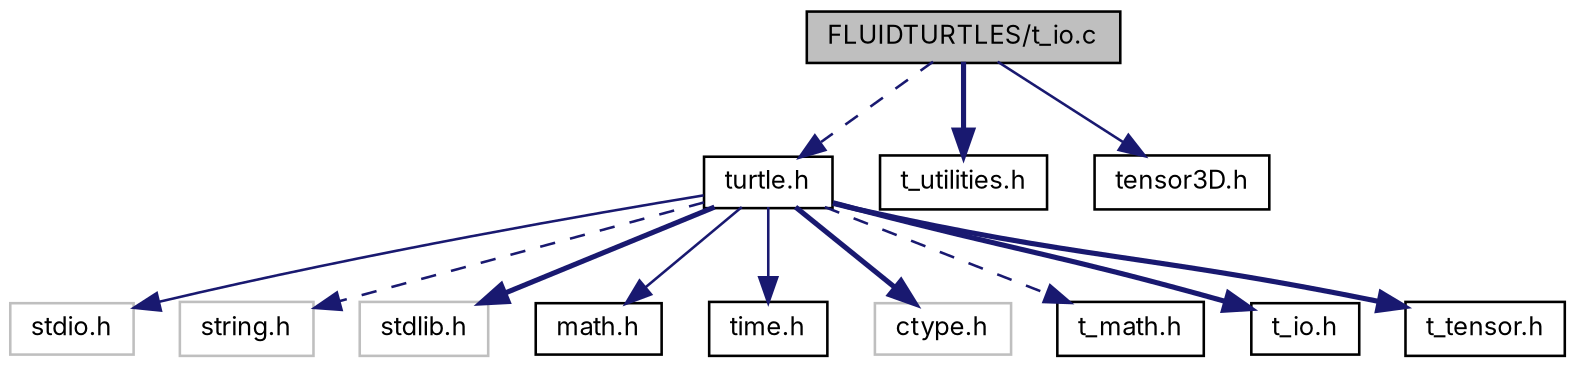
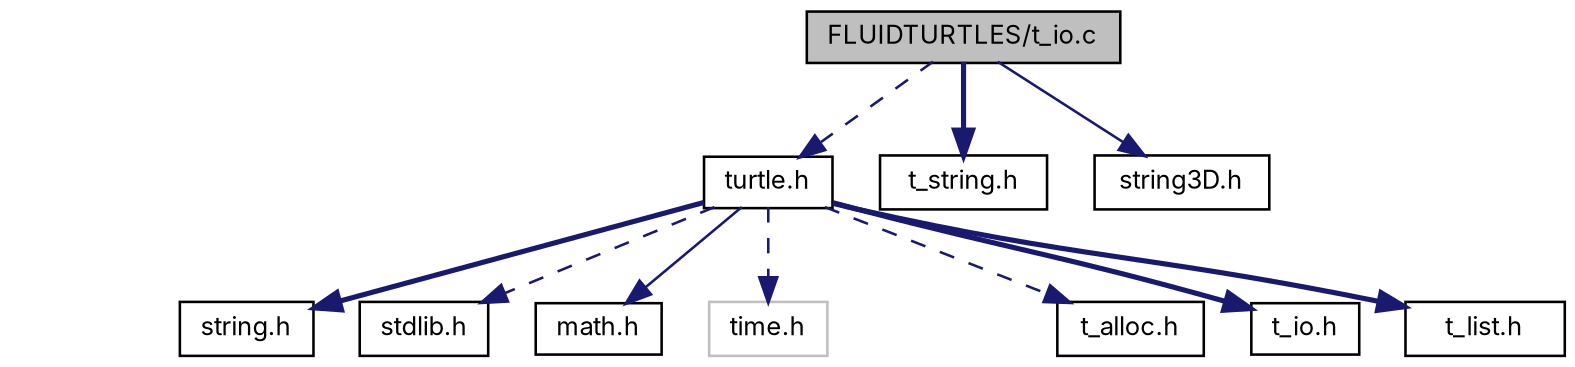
(964, 182) -> (964, 182)
(1182, 182) -> (1182, 182)
(768, 242) -> (768, 242)
(610, 250) -> (610, 250)
(522, 252) -> (522, 252)
(72, 329) -> none
(247, 329) -> (247, 329)
(424, 329) -> (424, 329)
(768, 329) -> (768, 329)
(943, 329) -> none
(1131, 329) -> (1131, 329)
(1485, 329) -> (1485, 329)
